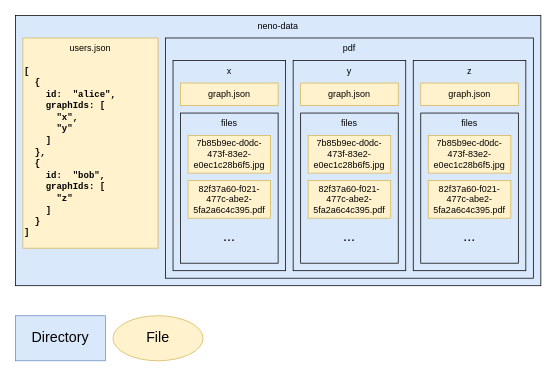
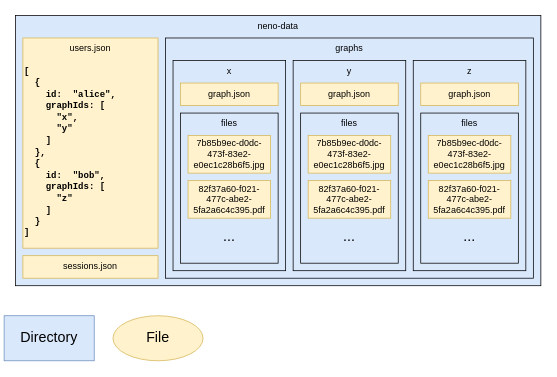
(349, 49) -> (349, 49)
none -> (90, 267)
(60, 338) -> (49, 338)
